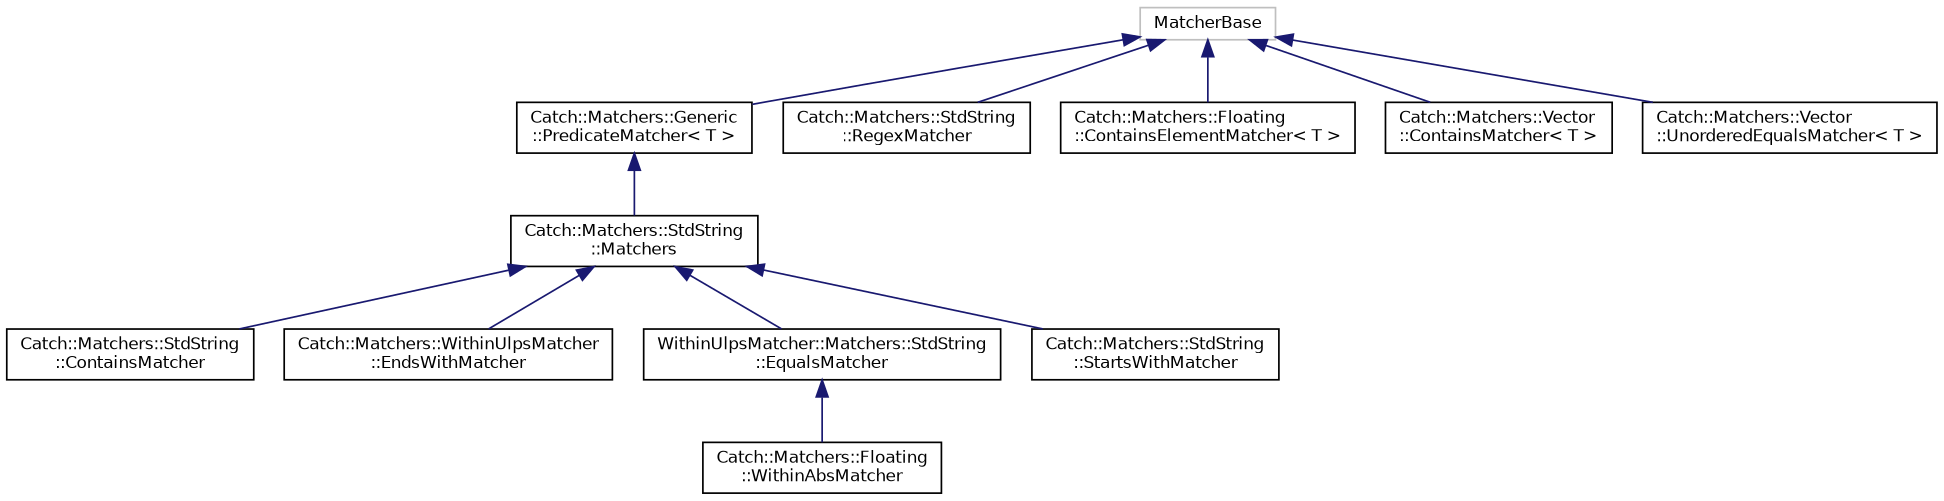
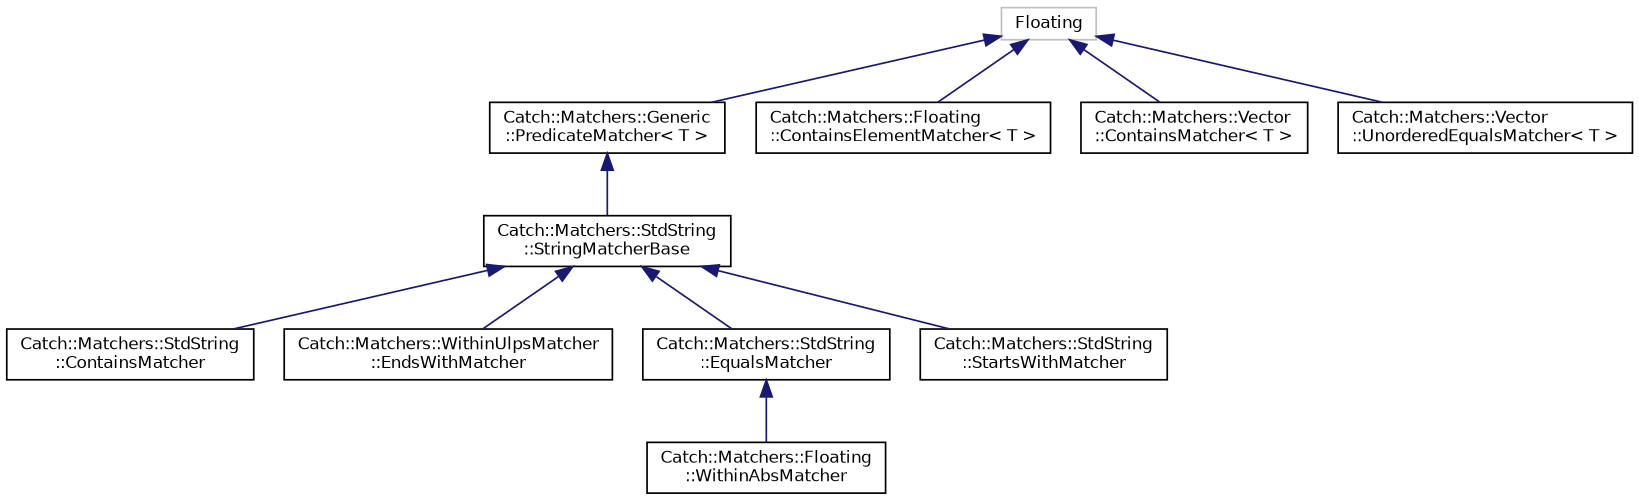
(1208, 24) -> (1049, 24)
(907, 128) -> none
(634, 241) -> (607, 241)
(822, 354) -> (766, 354)
